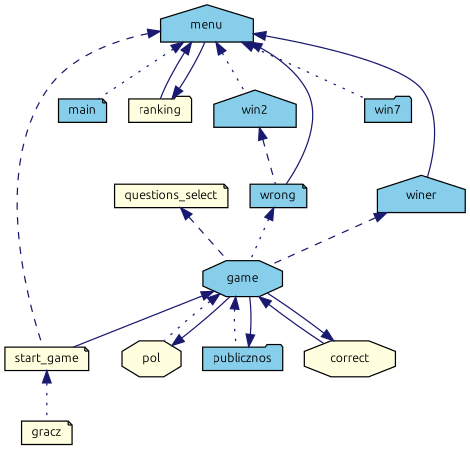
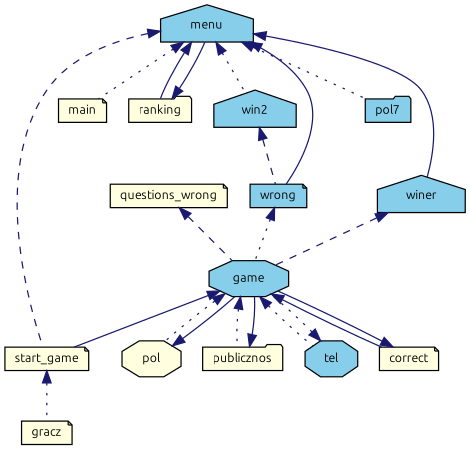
(83, 111) -> (83, 111)
(388, 111) -> (388, 111)
(171, 196) -> (169, 196)
(243, 359) -> (243, 359)
none -> (331, 359)
(350, 359) -> (409, 359)
